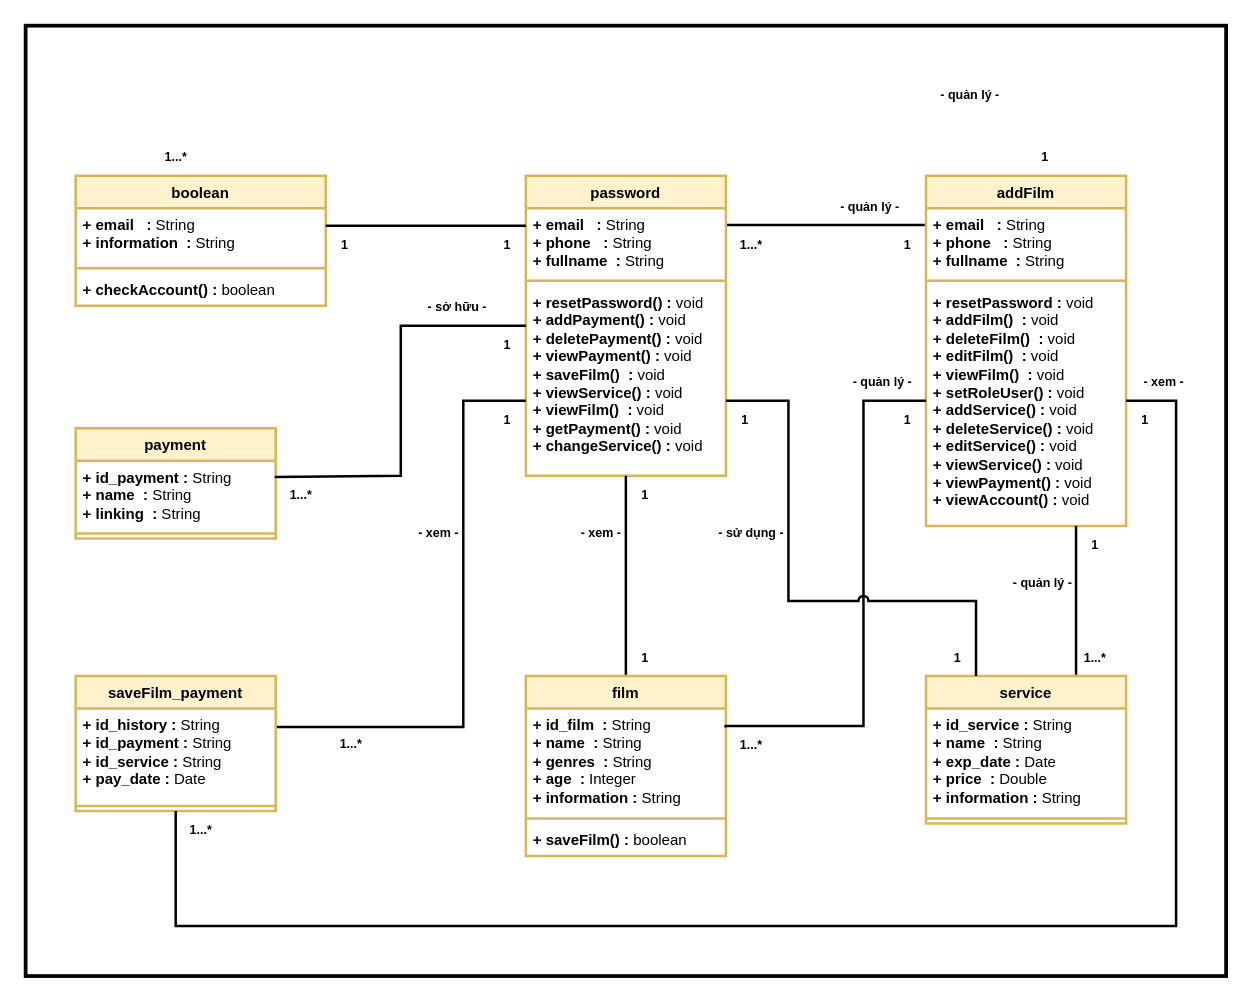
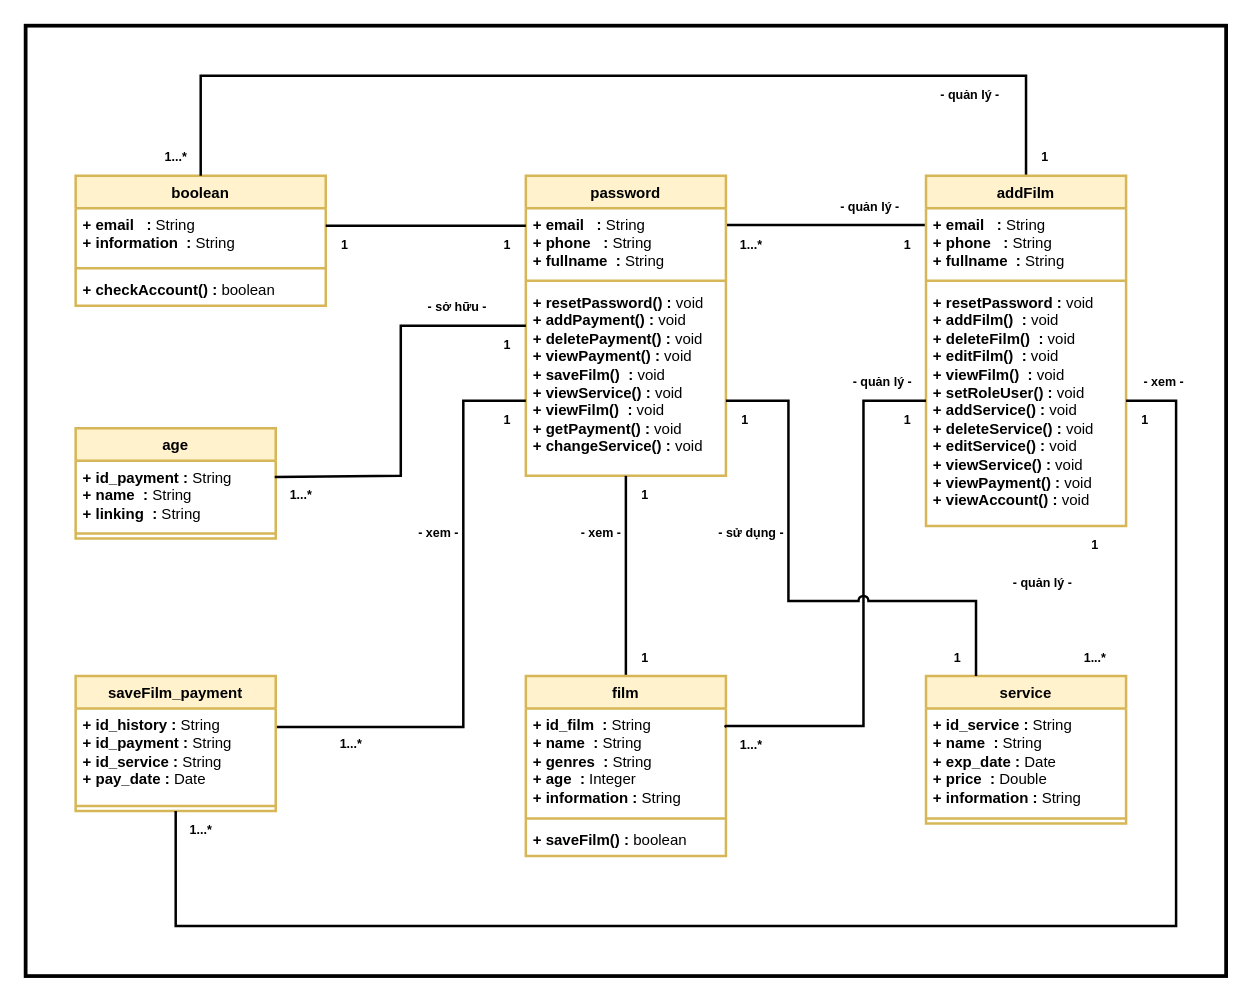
none -> (613, 76)
(176, 446) -> (176, 446)
(1076, 601) -> none
